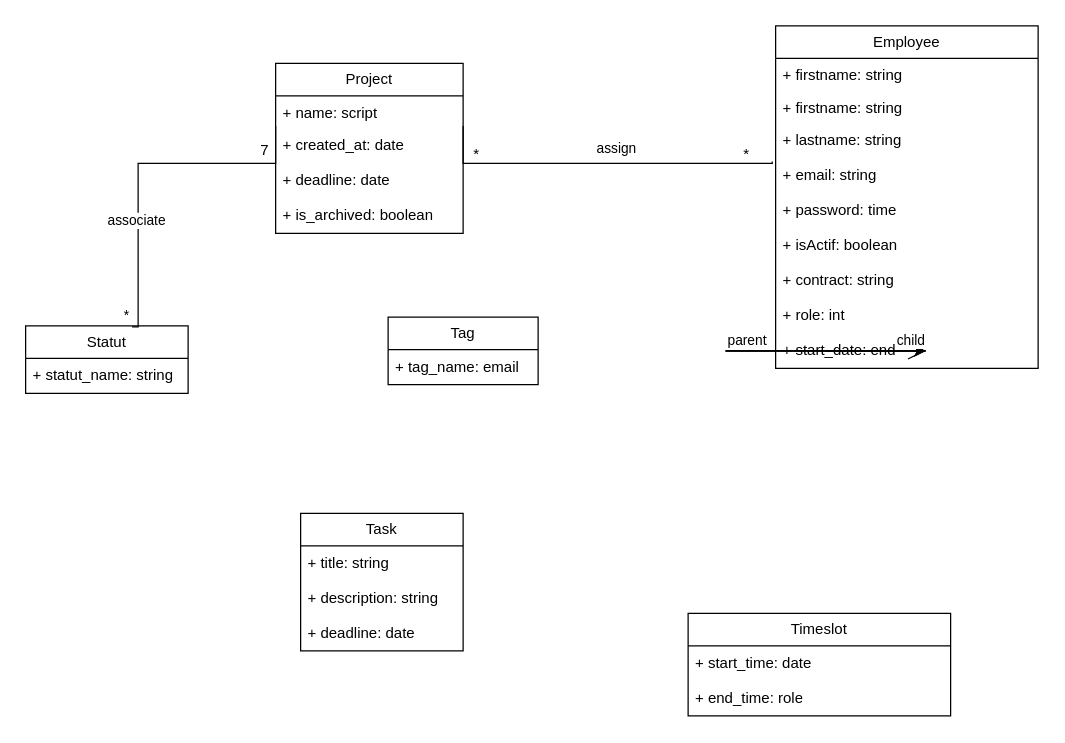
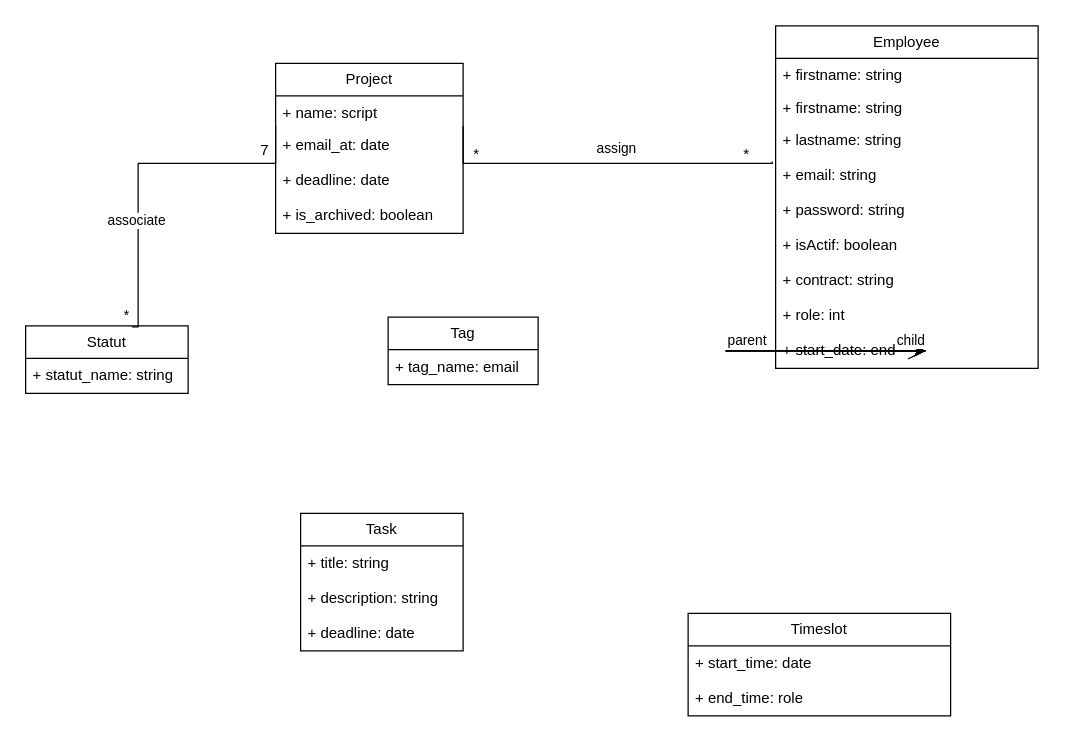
(353, 146) -> (341, 146)
(843, 211) -> (851, 211)
